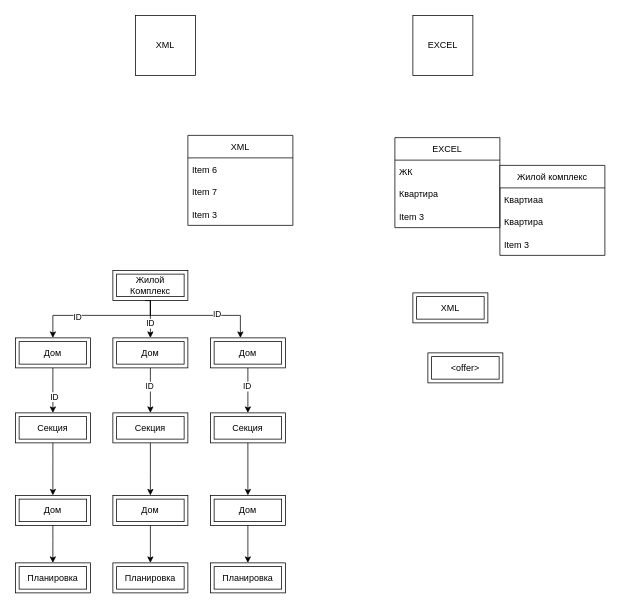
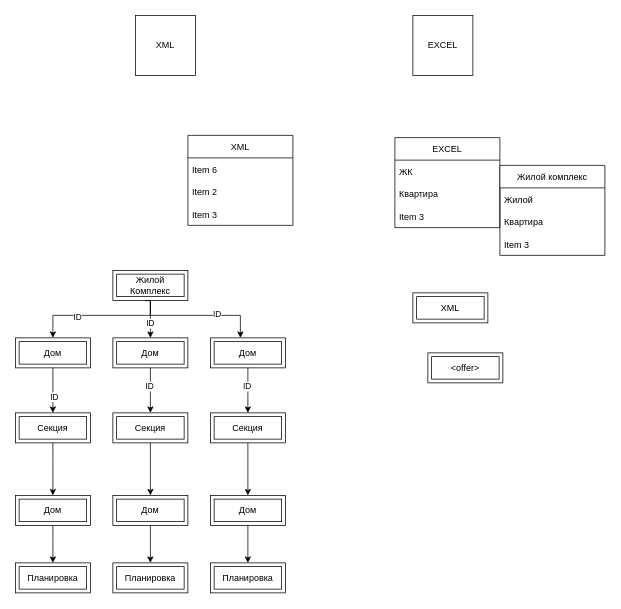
(206, 192) -> (206, 192)
(524, 200) -> (517, 200)
